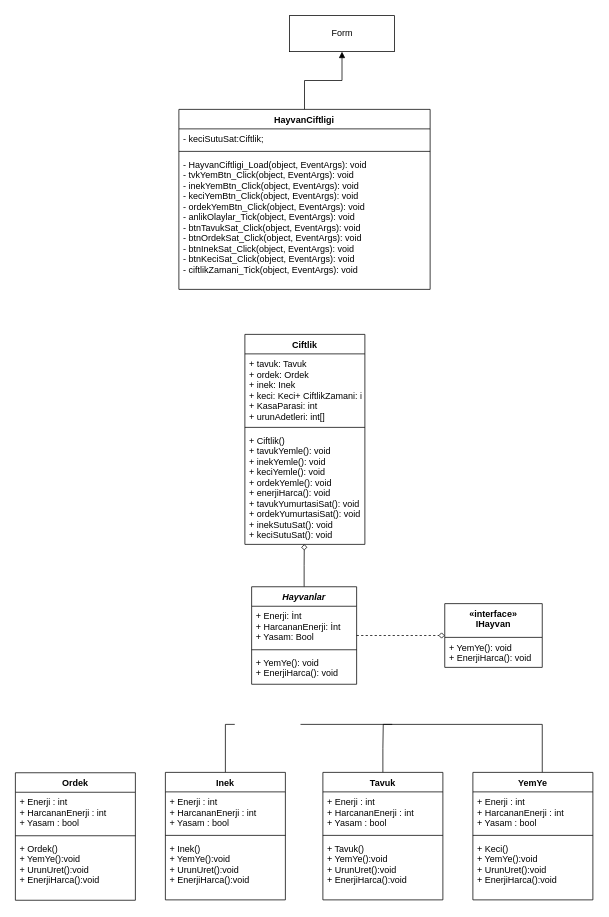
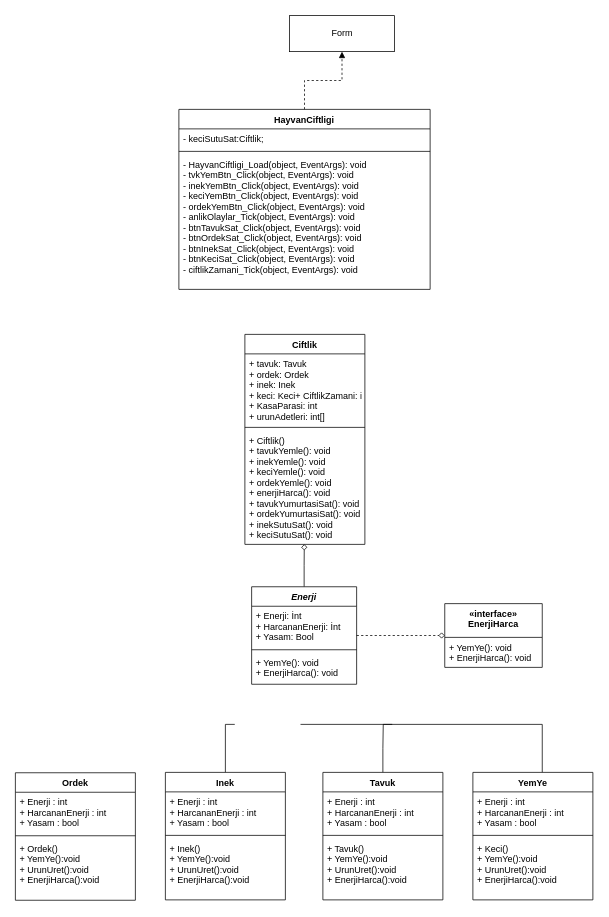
(311, 80) -> (311, 80)
(304, 597) -> (304, 597)
(493, 614) -> (493, 614)
